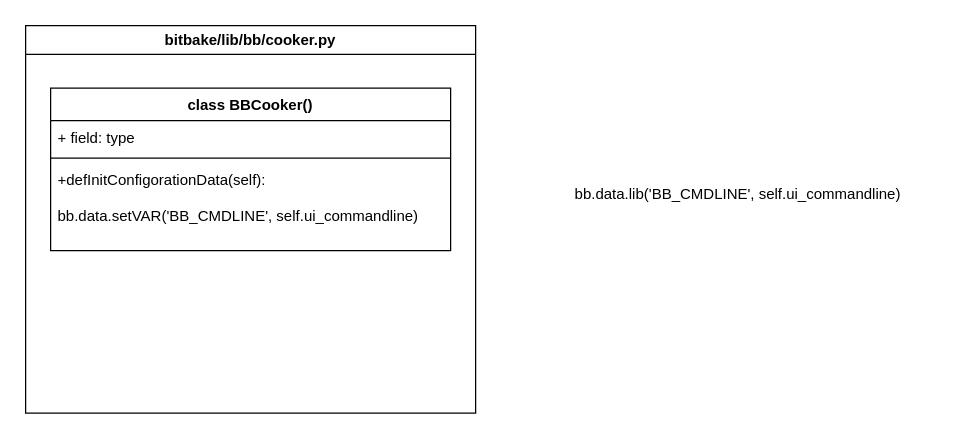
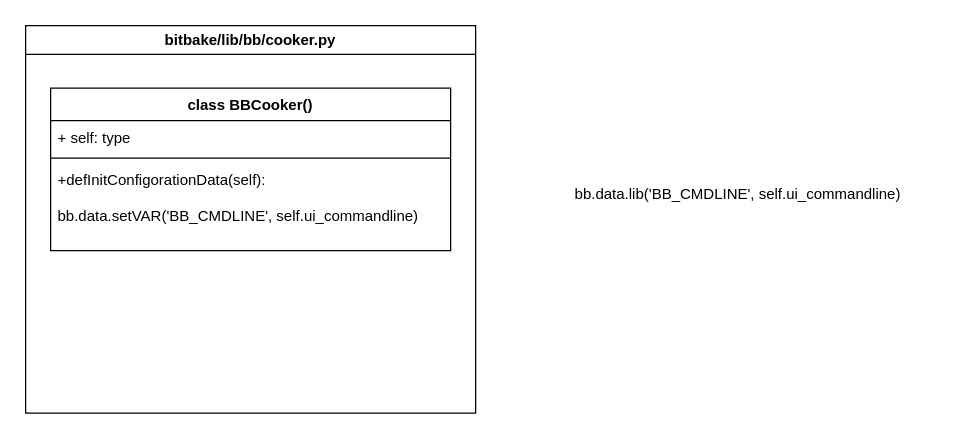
(103, 138) -> (101, 138)
